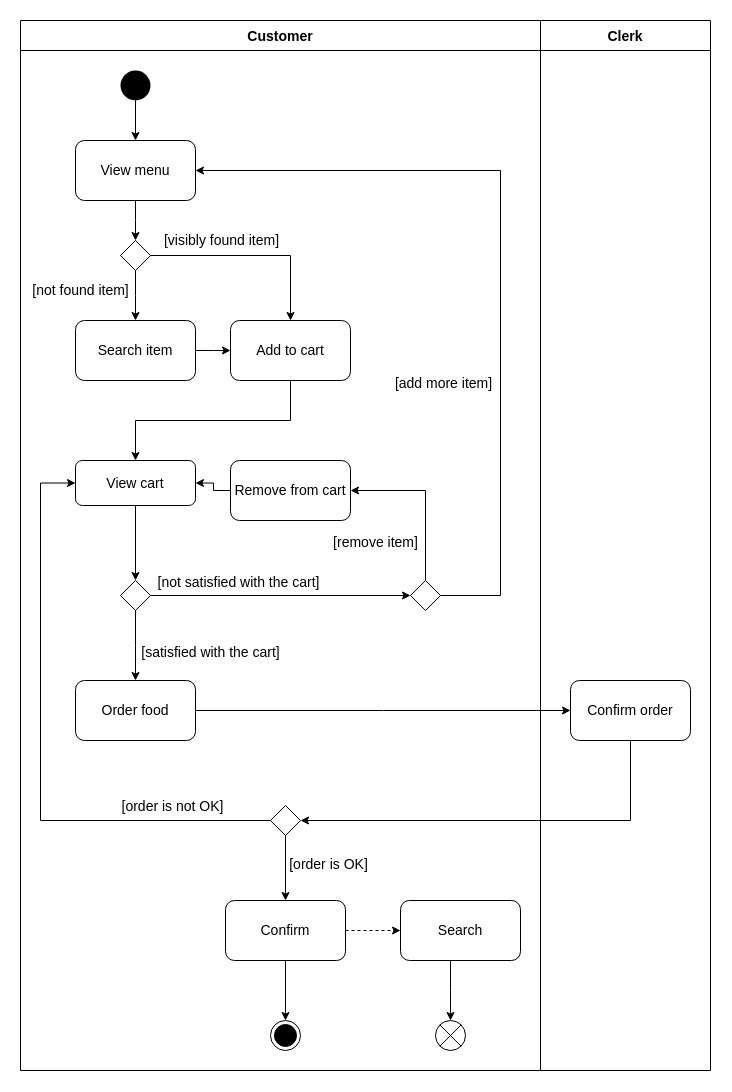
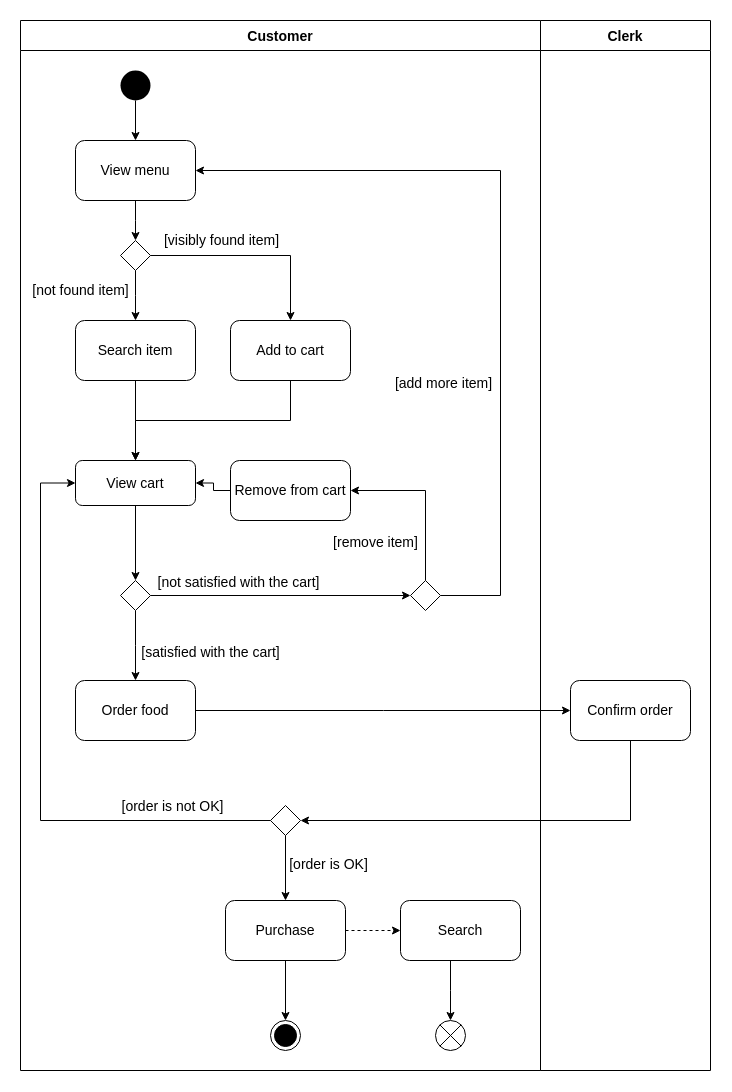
(210, 351) -> (136, 400)
(286, 931) -> (286, 931)
